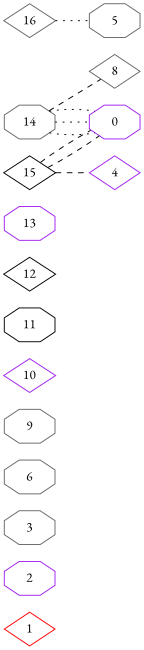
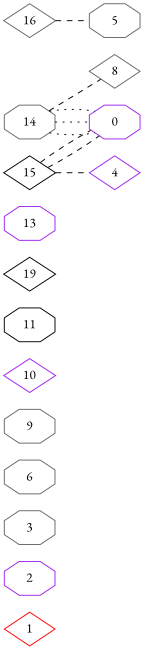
(72, 21) -> (72, 21)
(30, 274) -> (30, 274)
